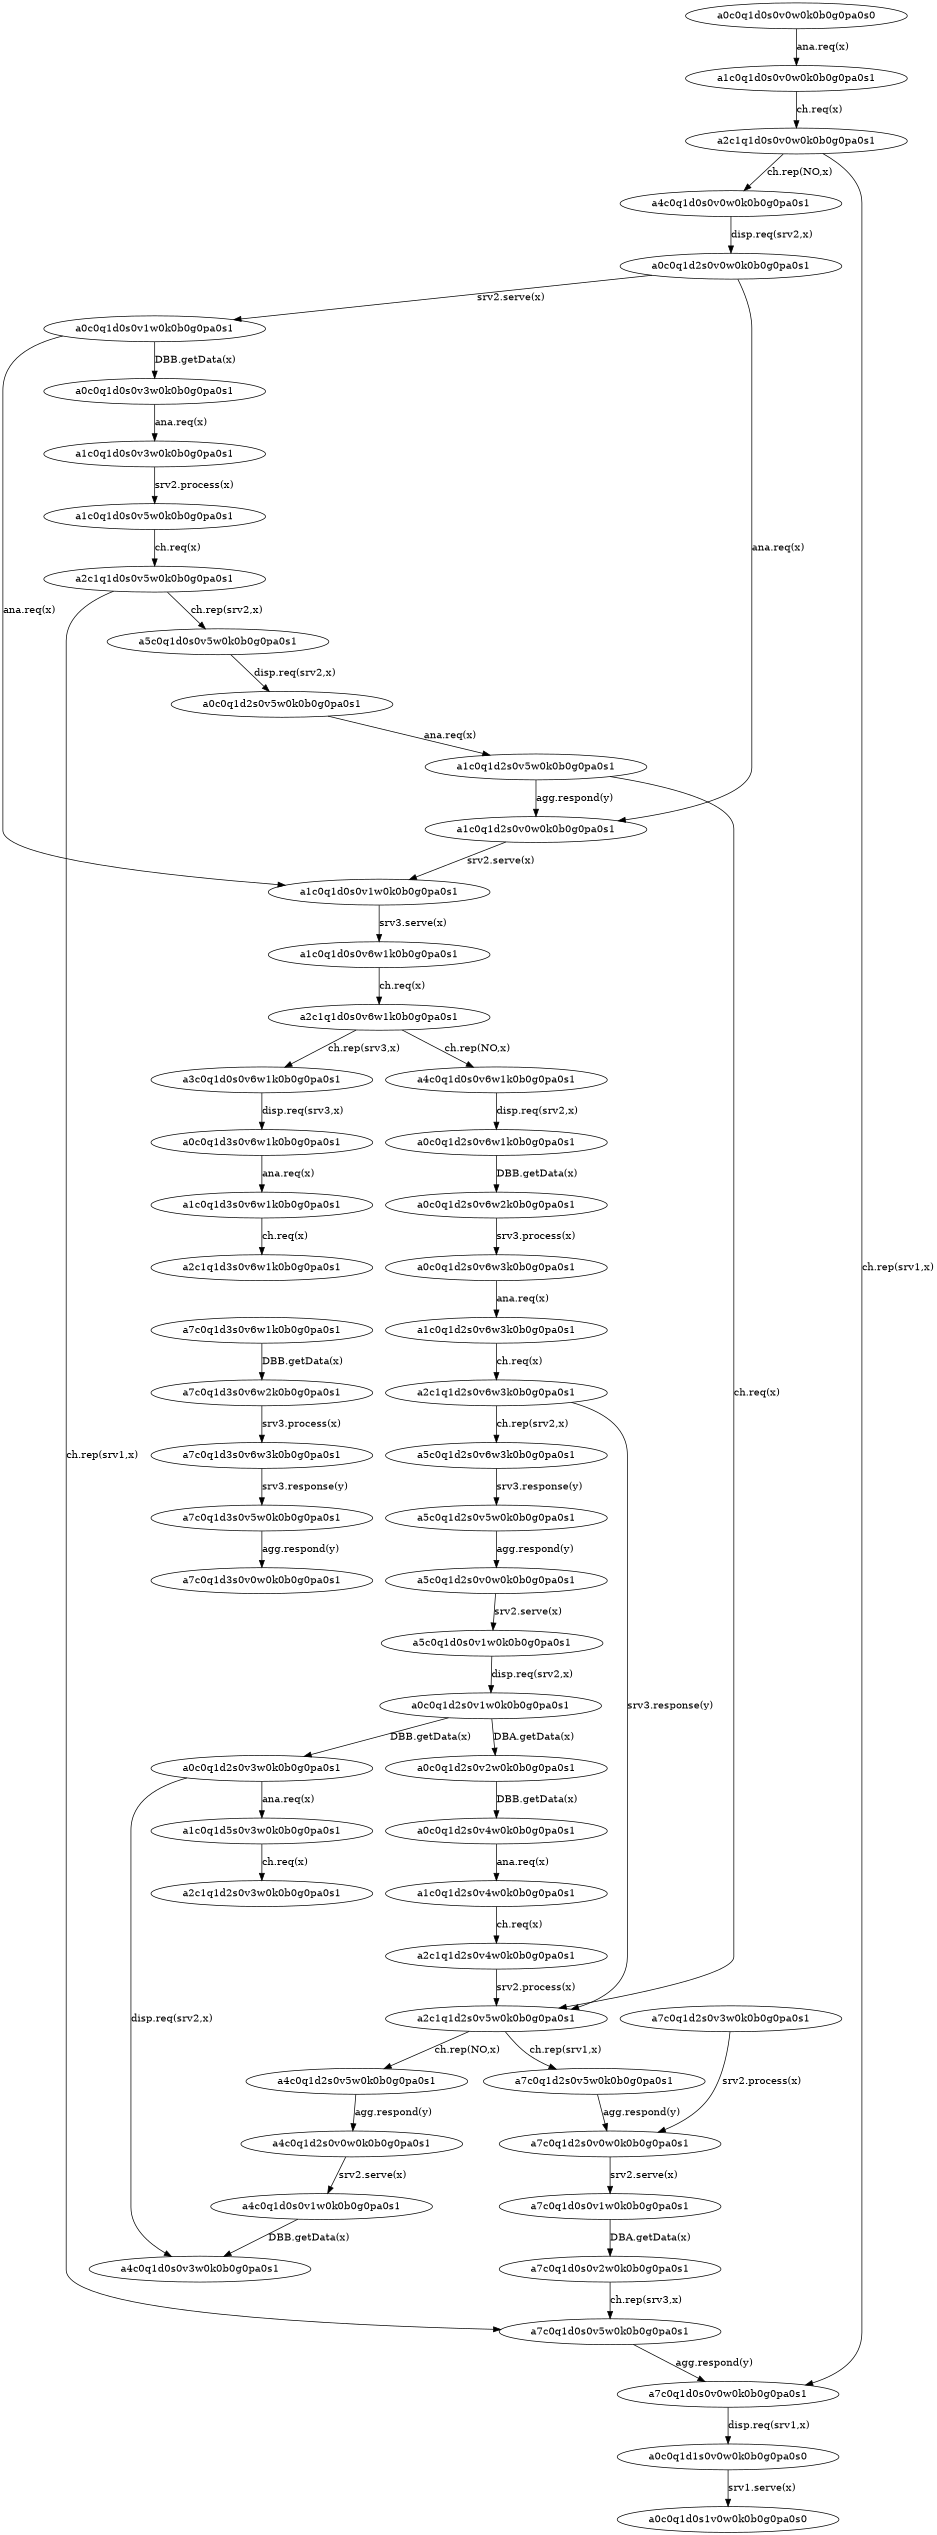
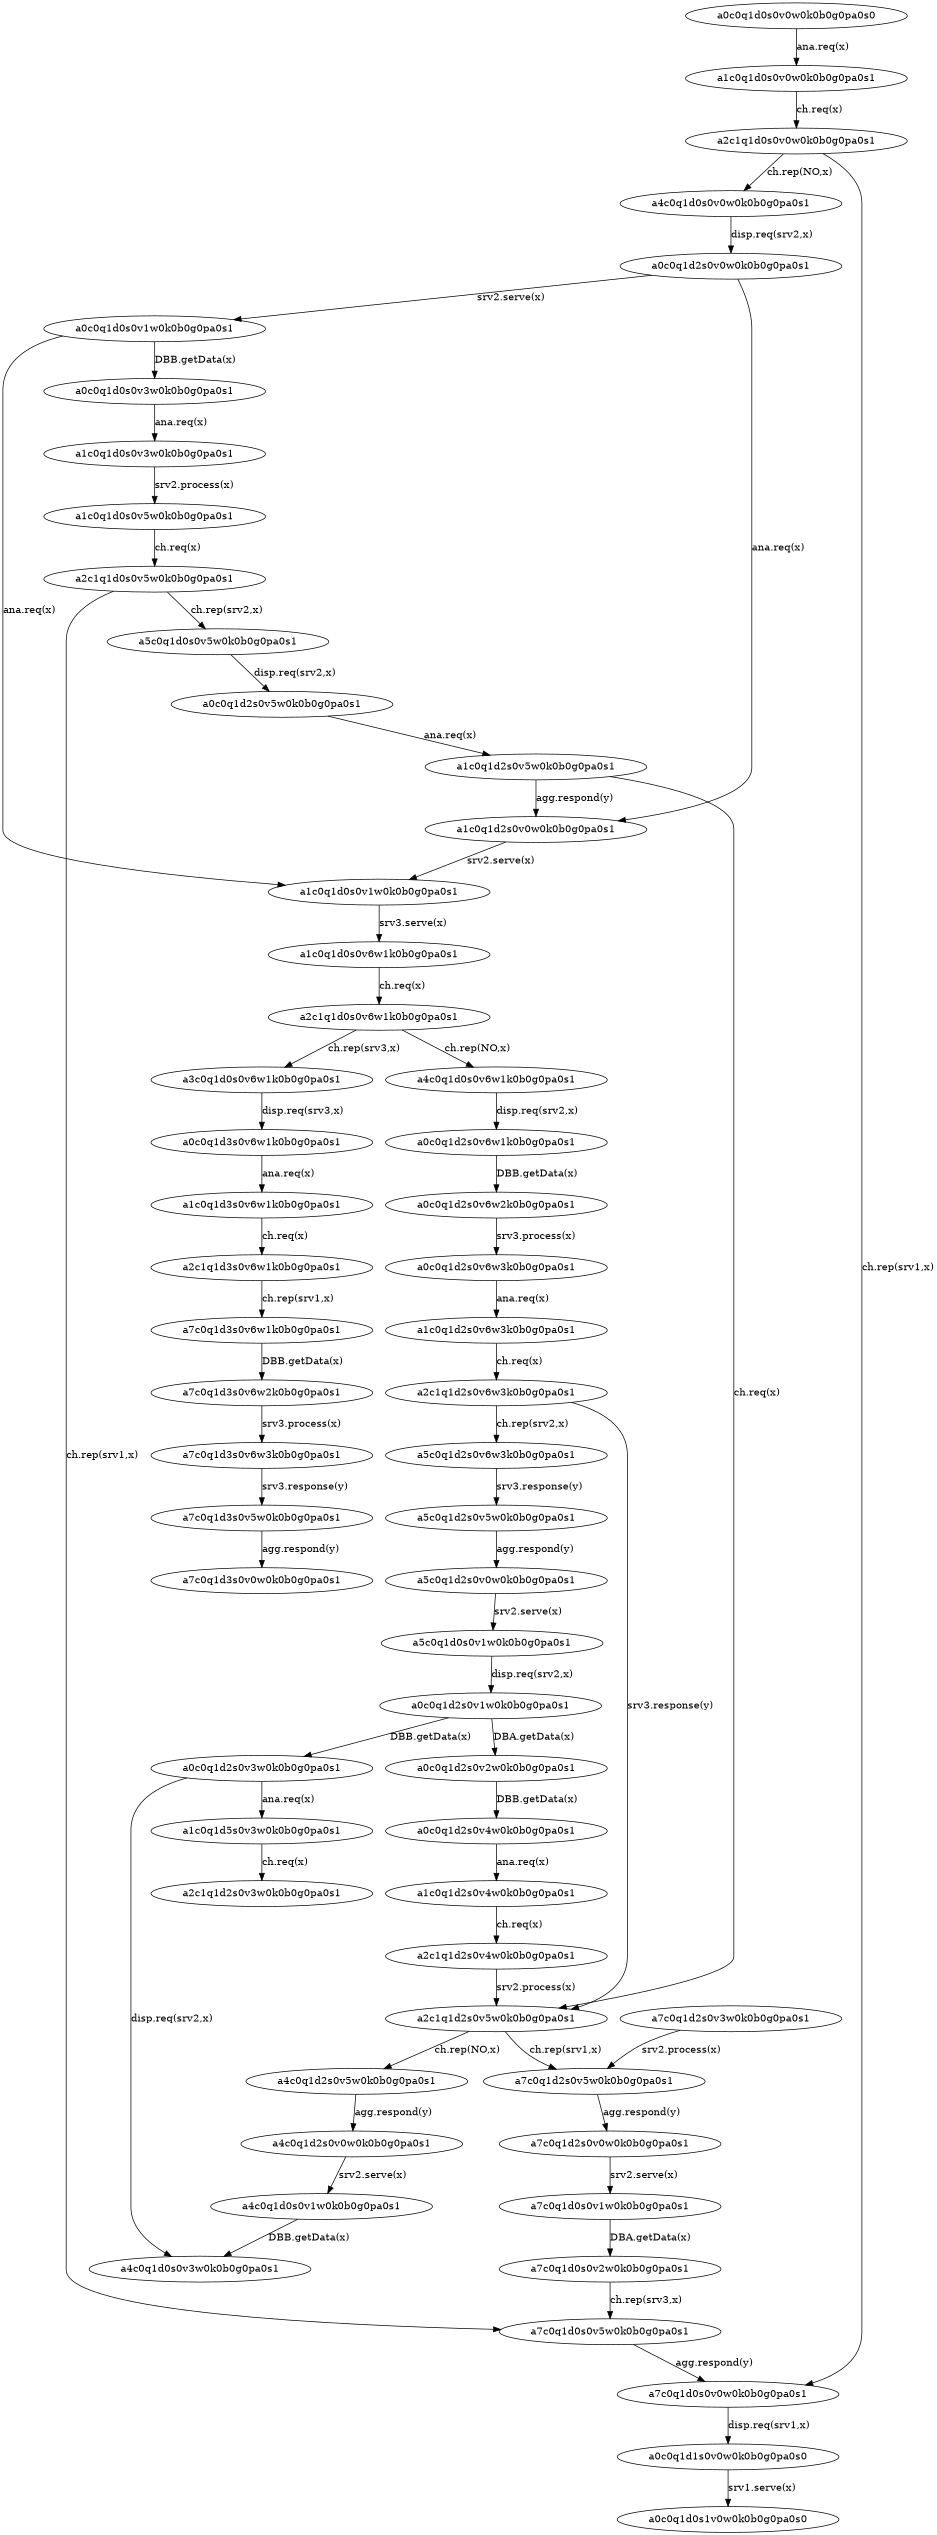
none -> (262, 1295)
(713, 2091) -> (645, 2043)
